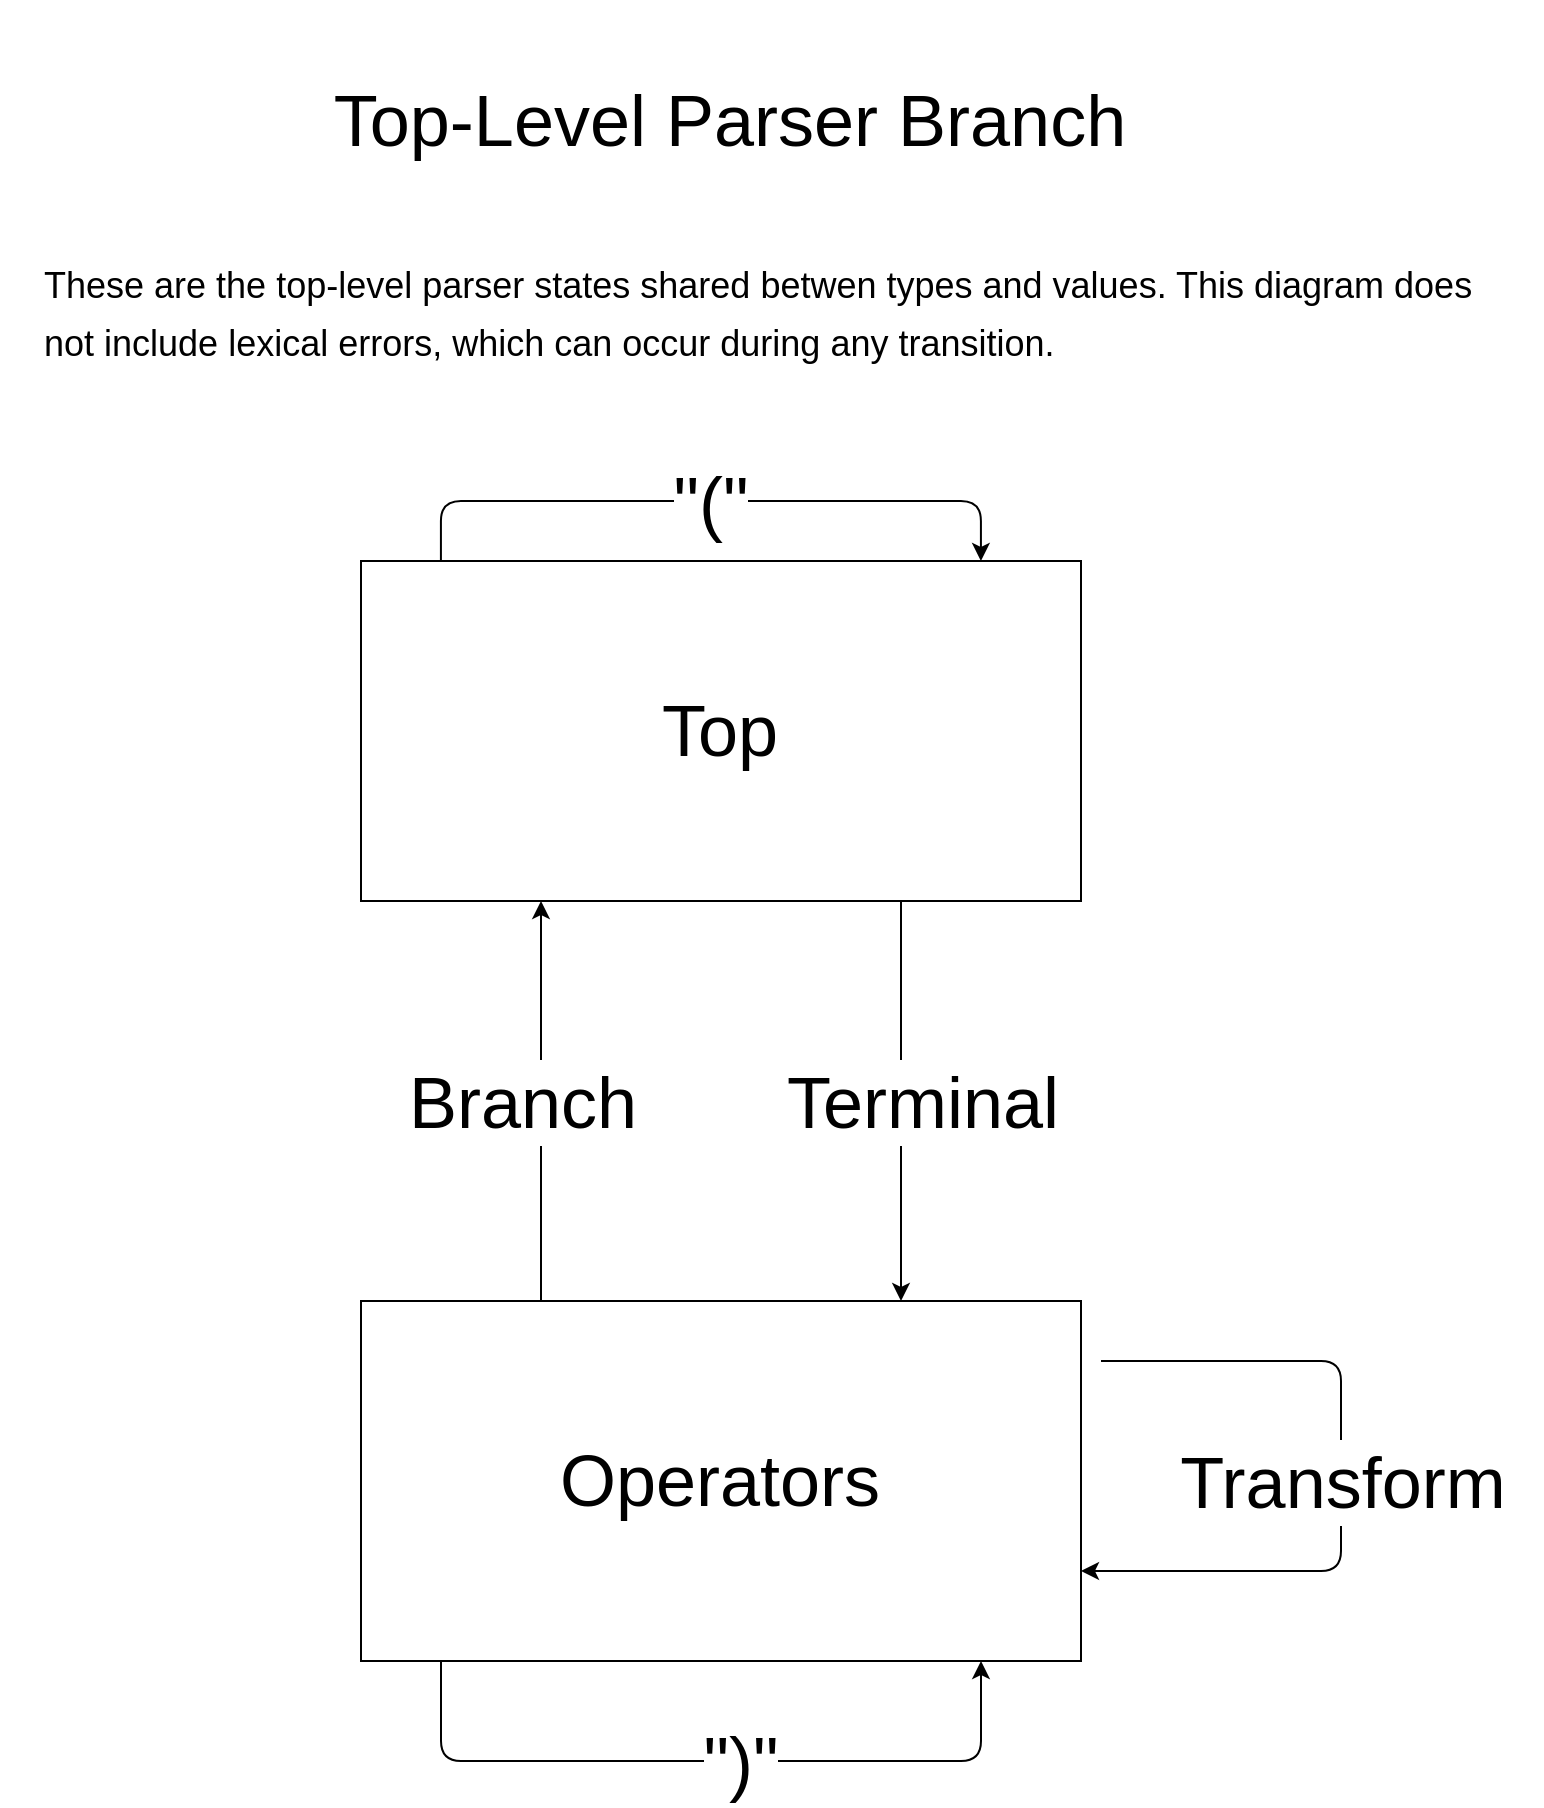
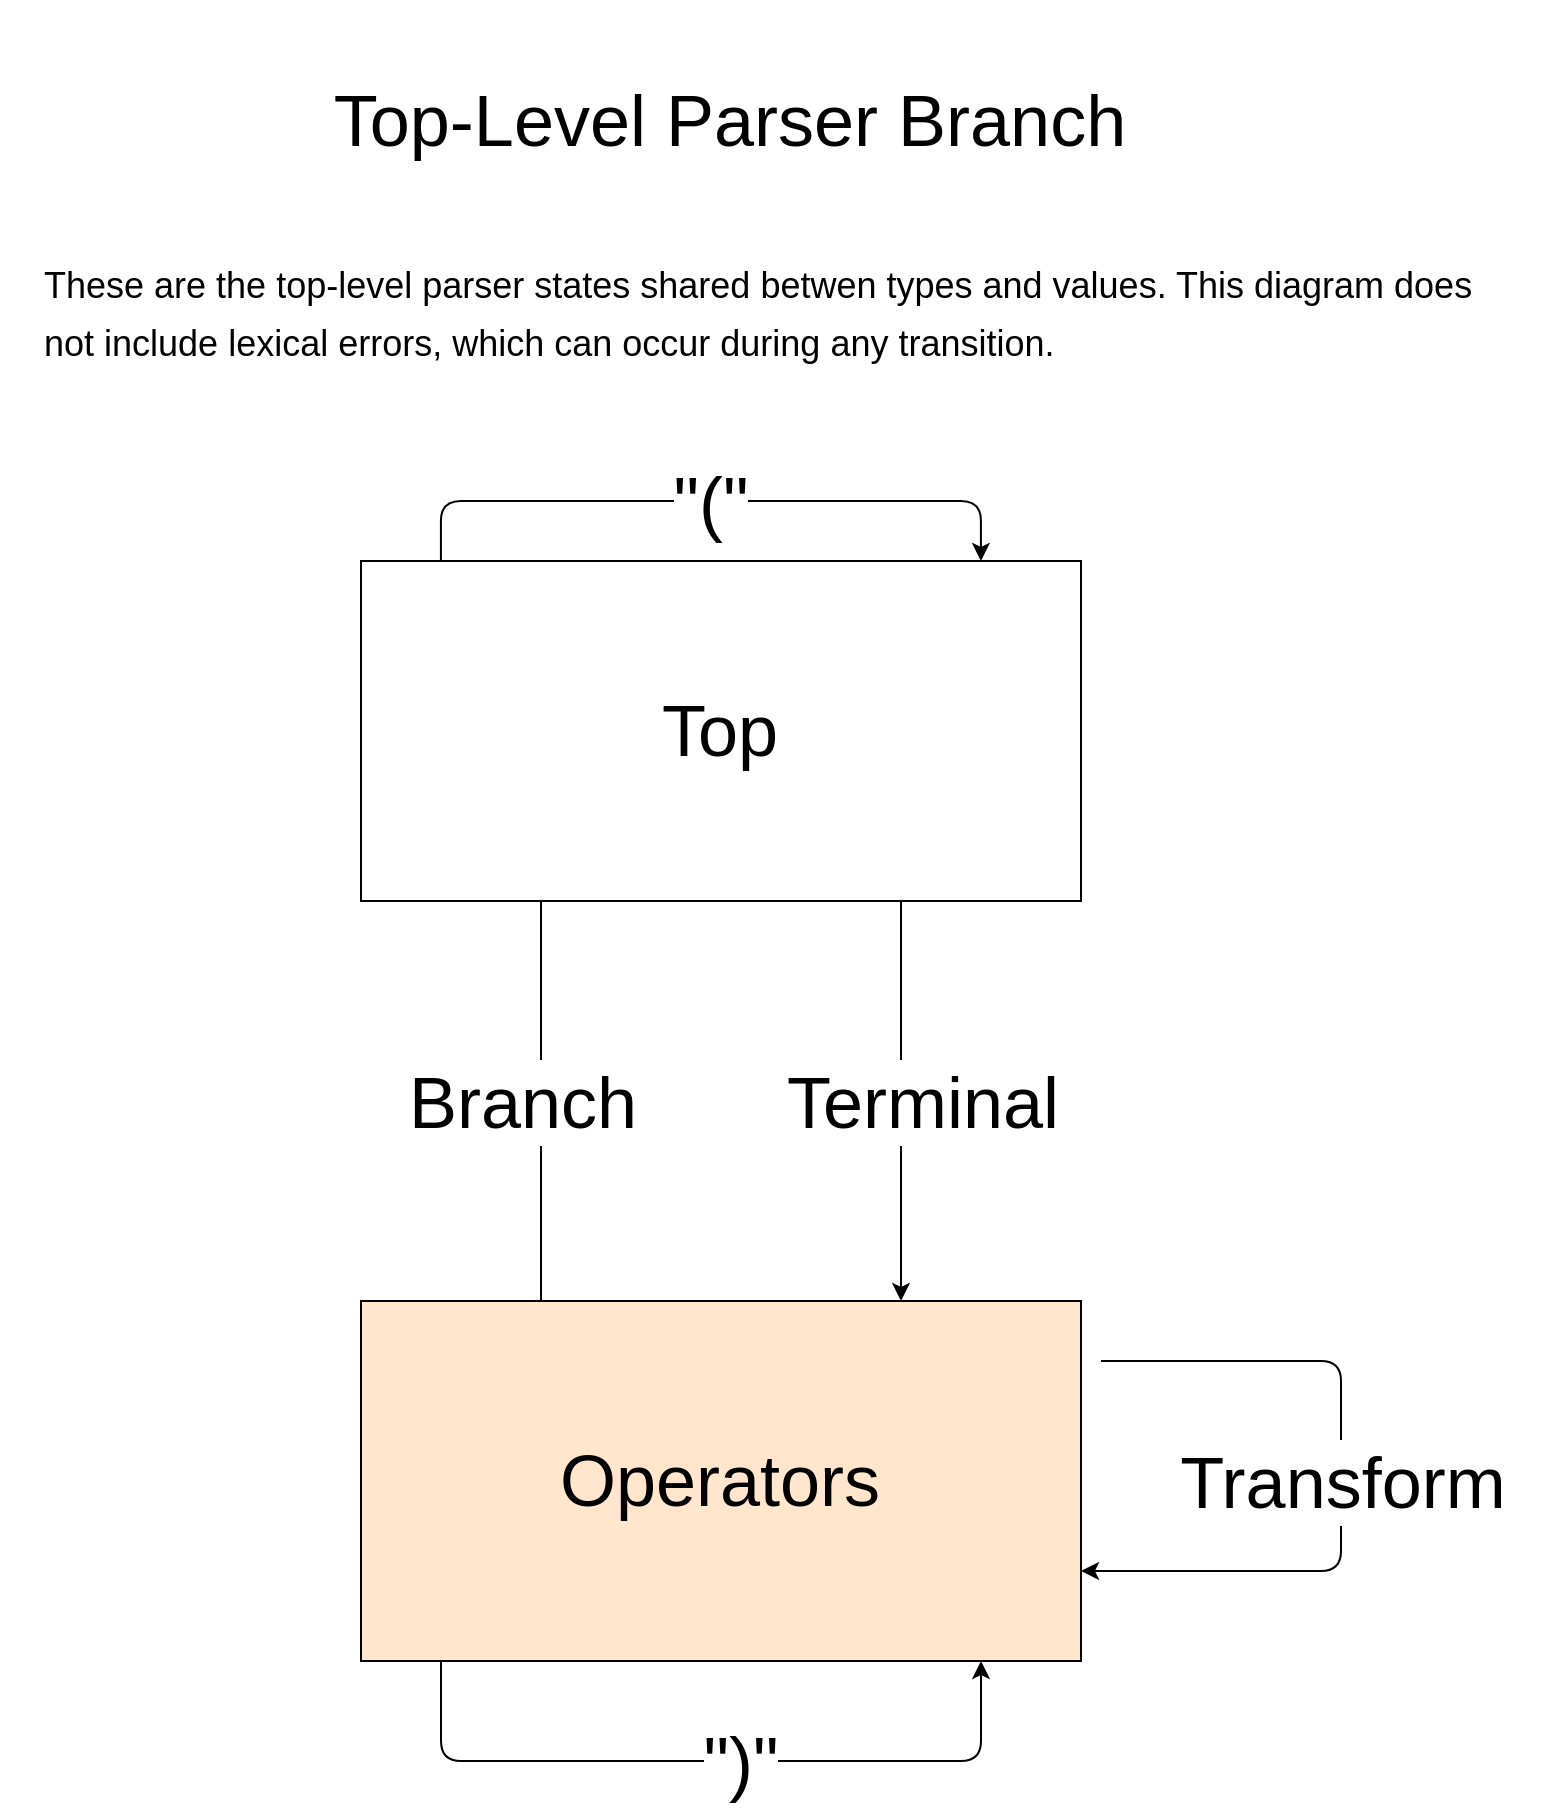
(541, 916) -> (541, 910)
(721, 1481) -> (721, 1481)
